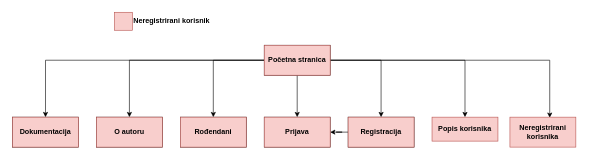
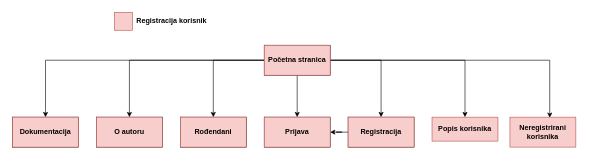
(172, 21) -> (172, 21)
